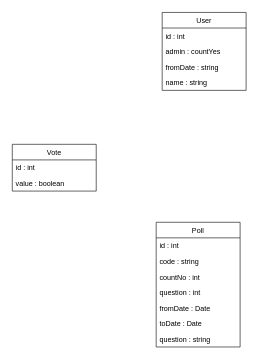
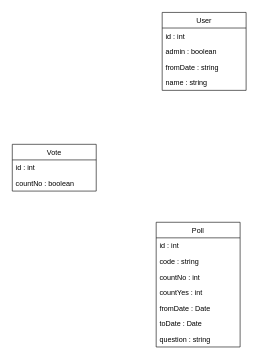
(194, 52) -> (191, 52)
(41, 184) -> (46, 184)
(183, 293) -> (184, 293)
